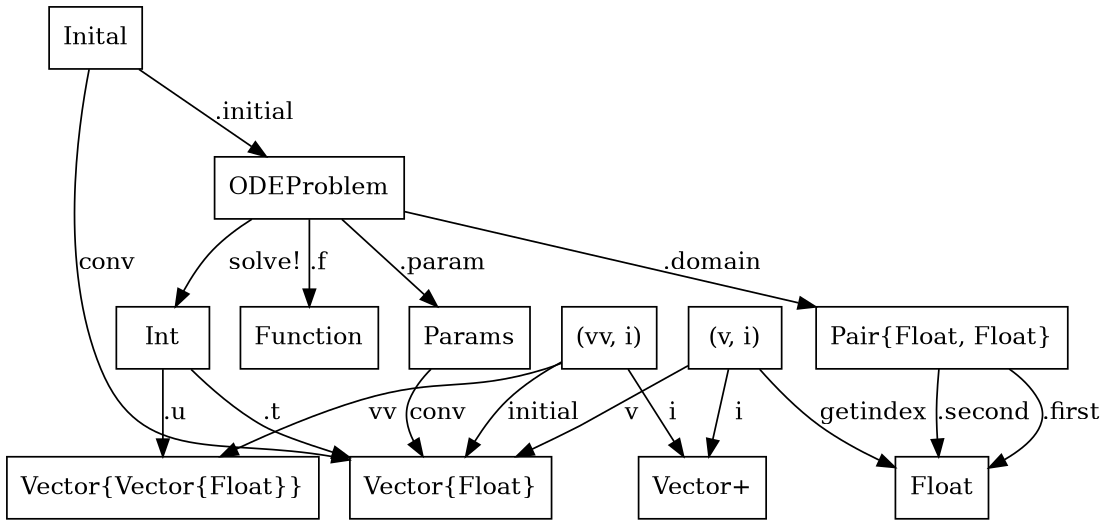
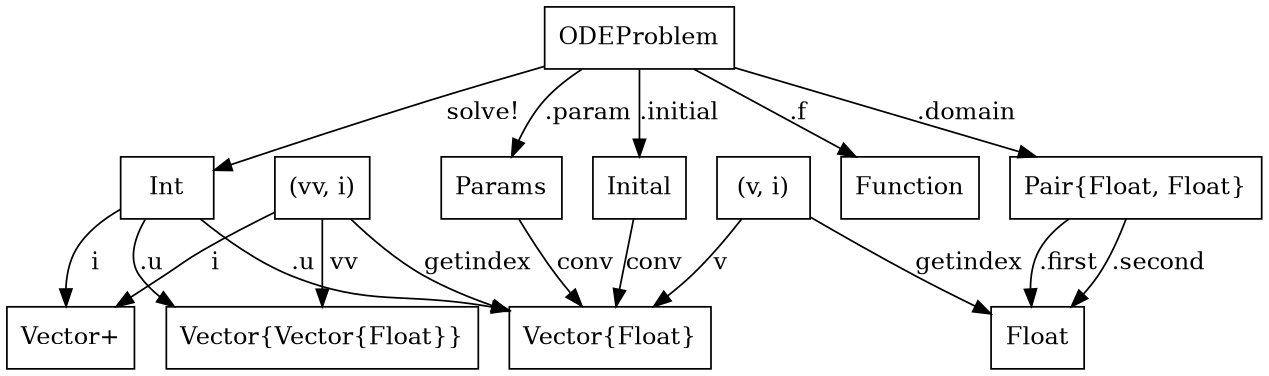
(195, 108) -> (639, 104)
(721, 404) -> (82, 242)
(272, 413) -> (303, 263)
(544, 413) -> (478, 263)
